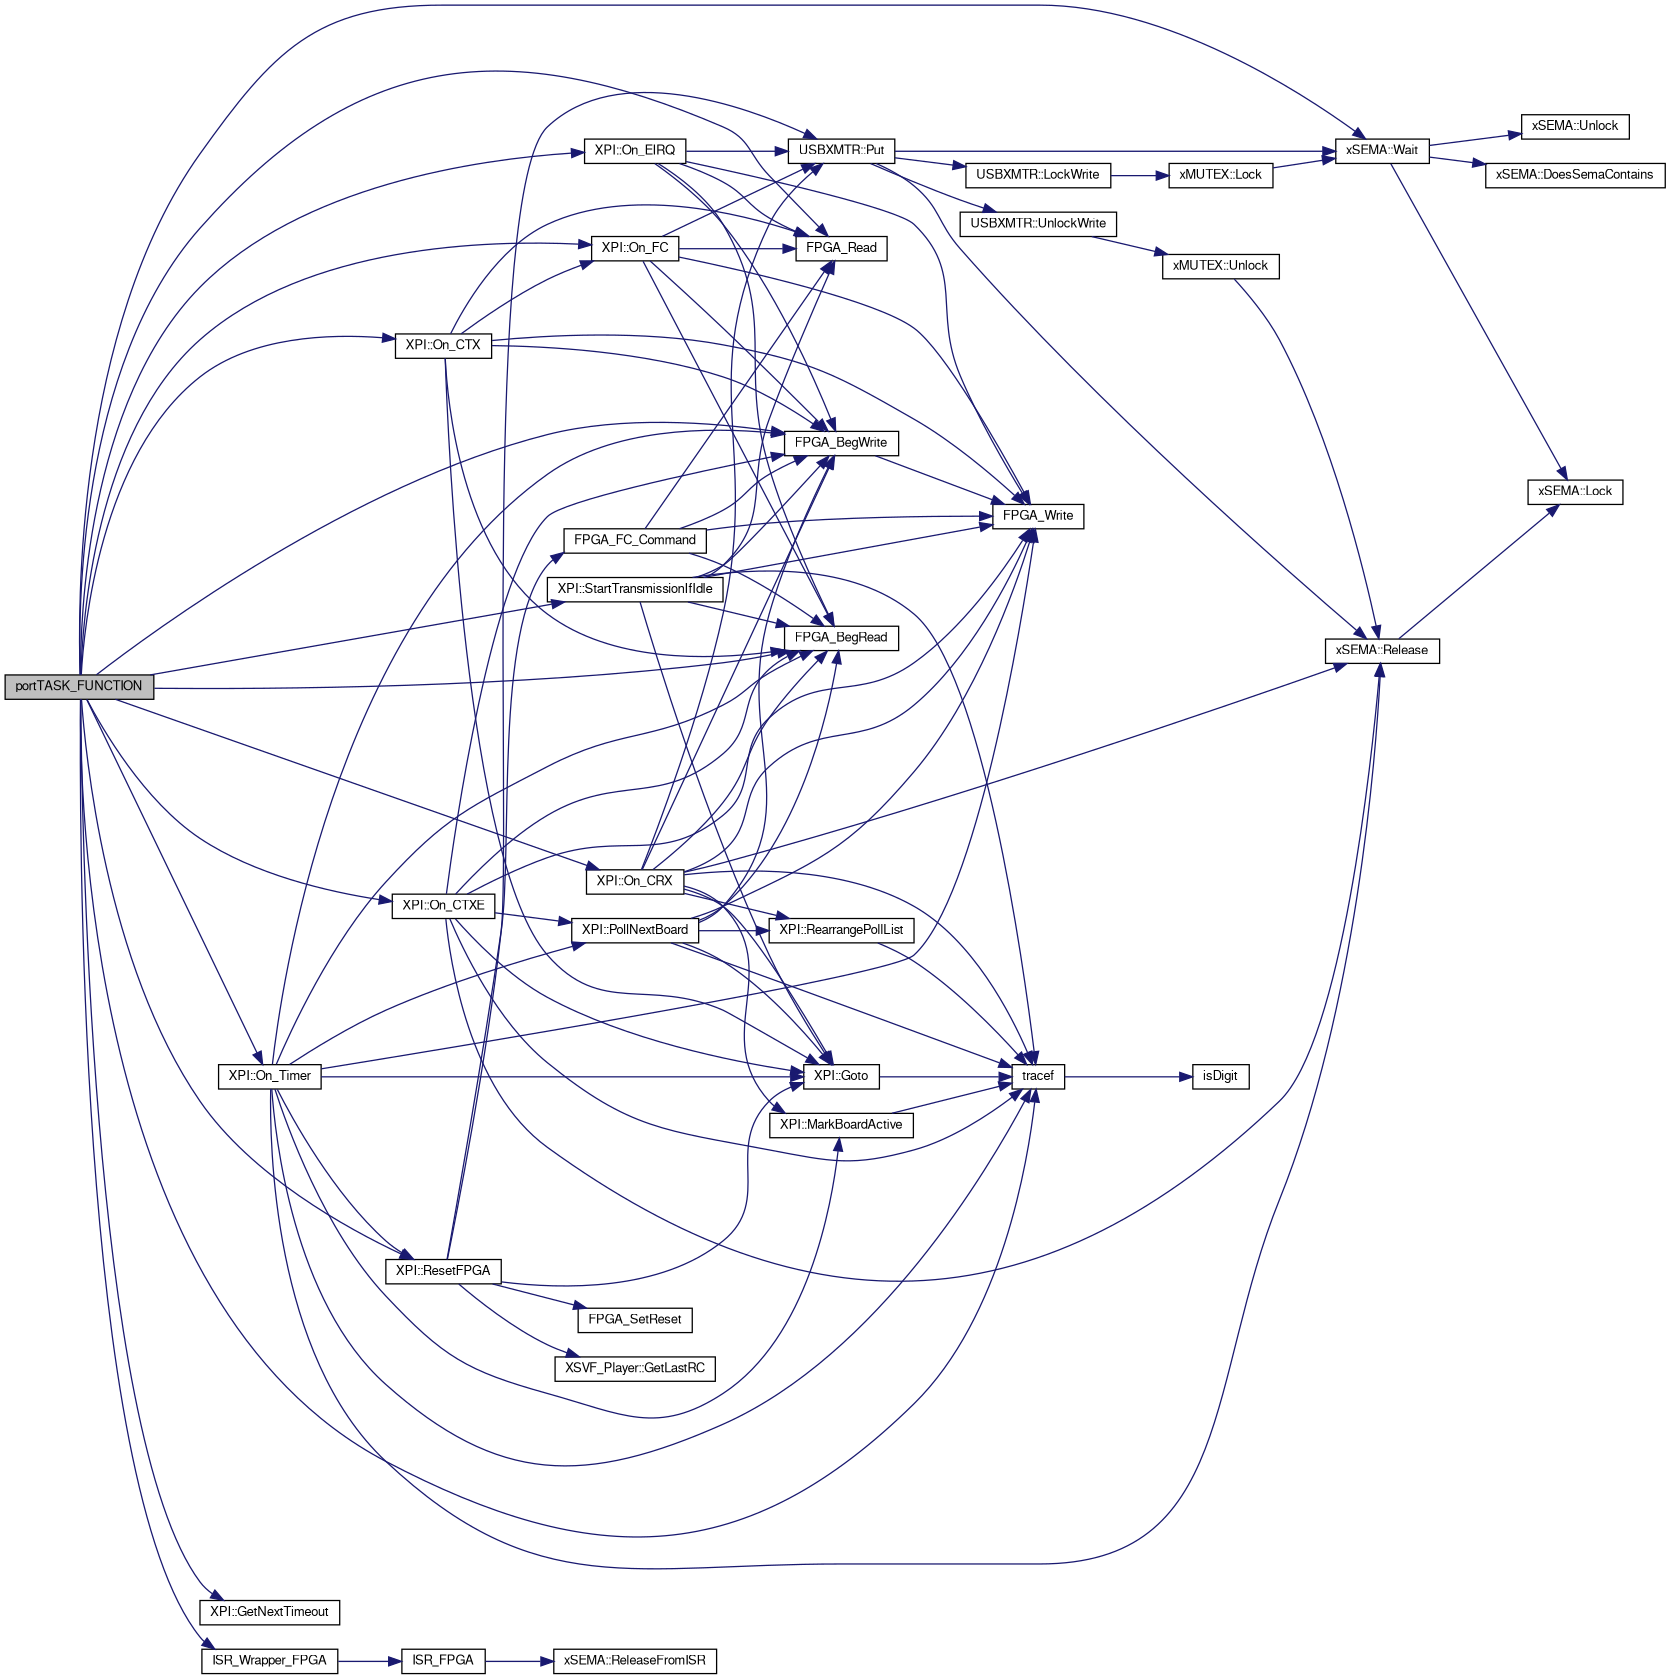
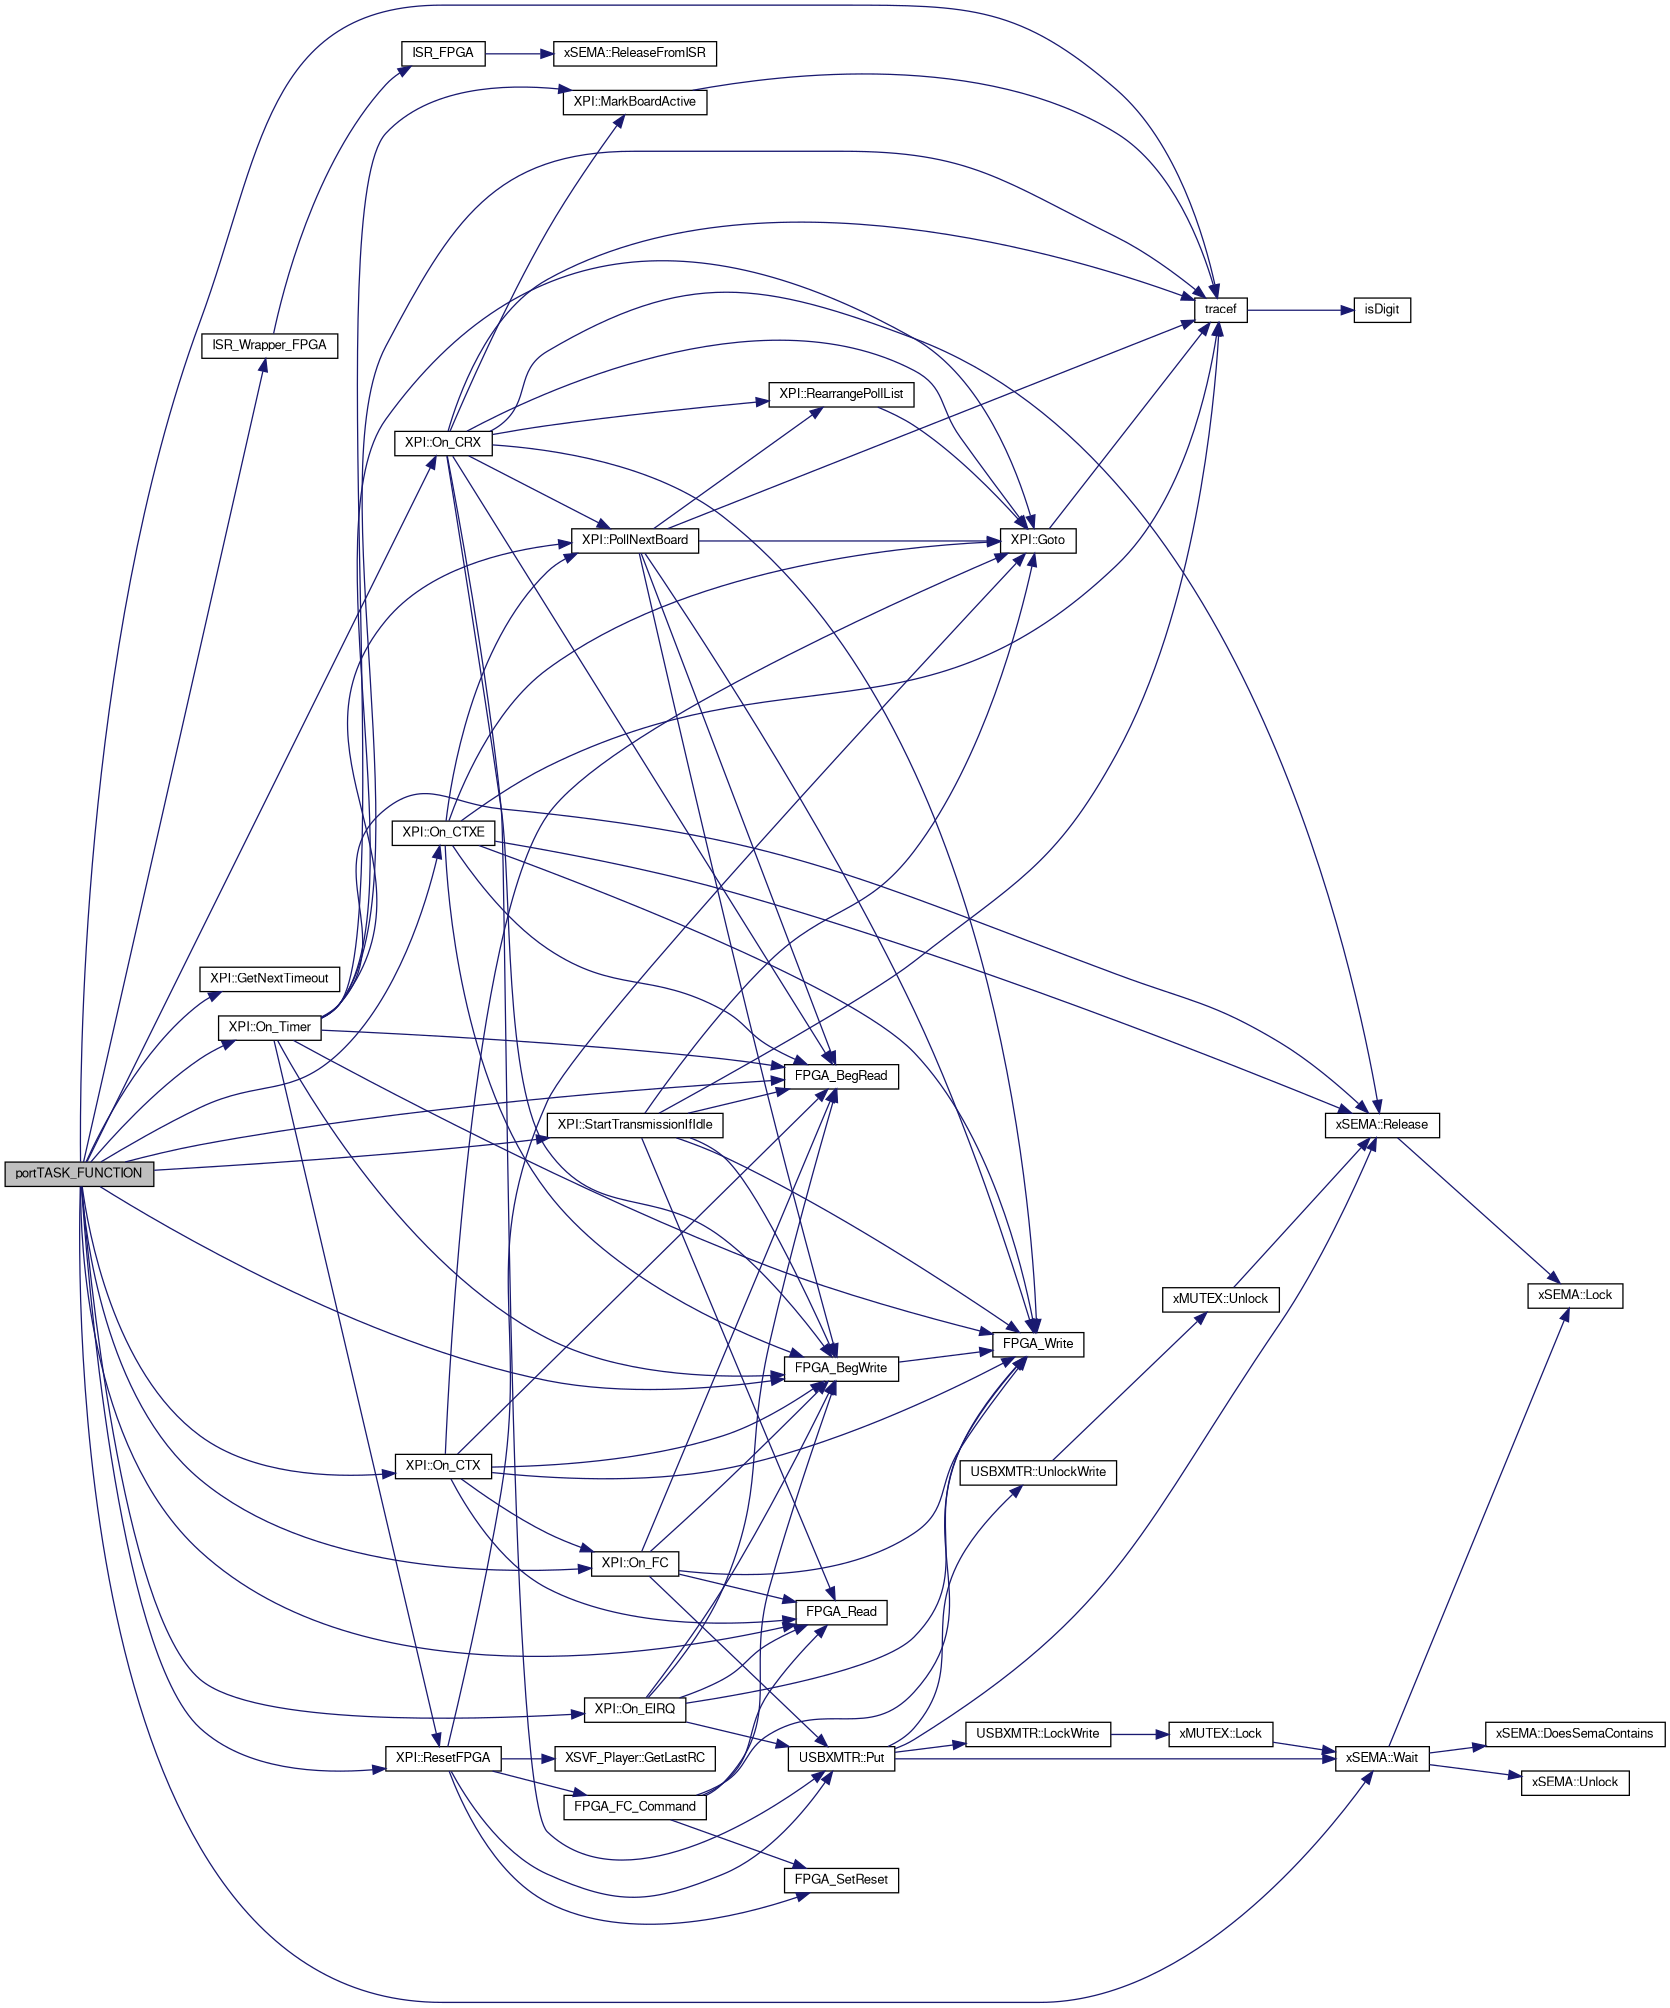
none -> (534, 489)
(754, 581) -> (732, 1842)
(954, 992) -> (954, 456)
